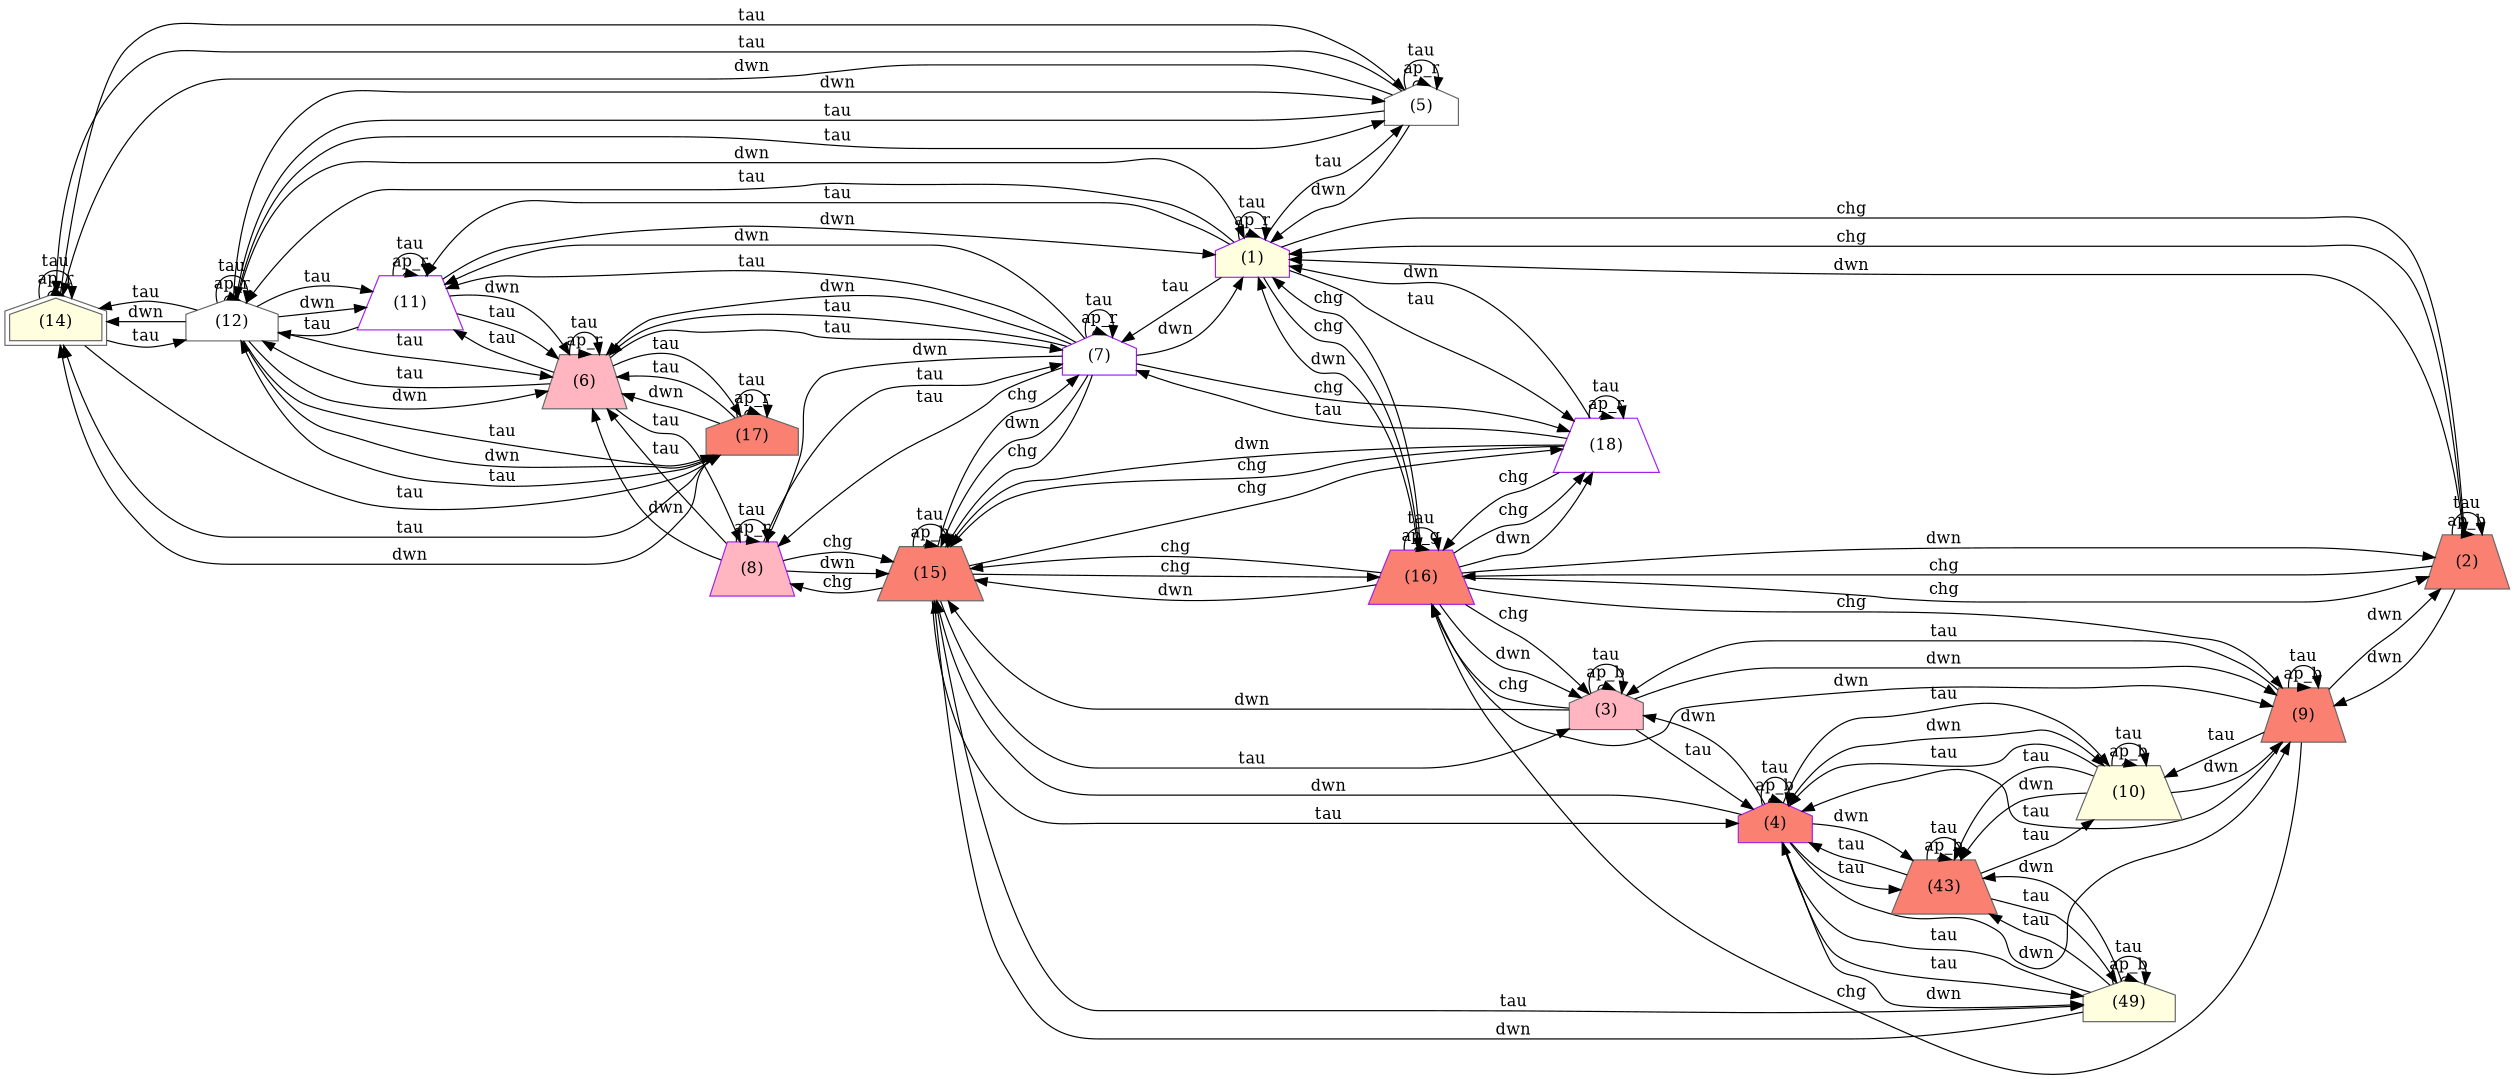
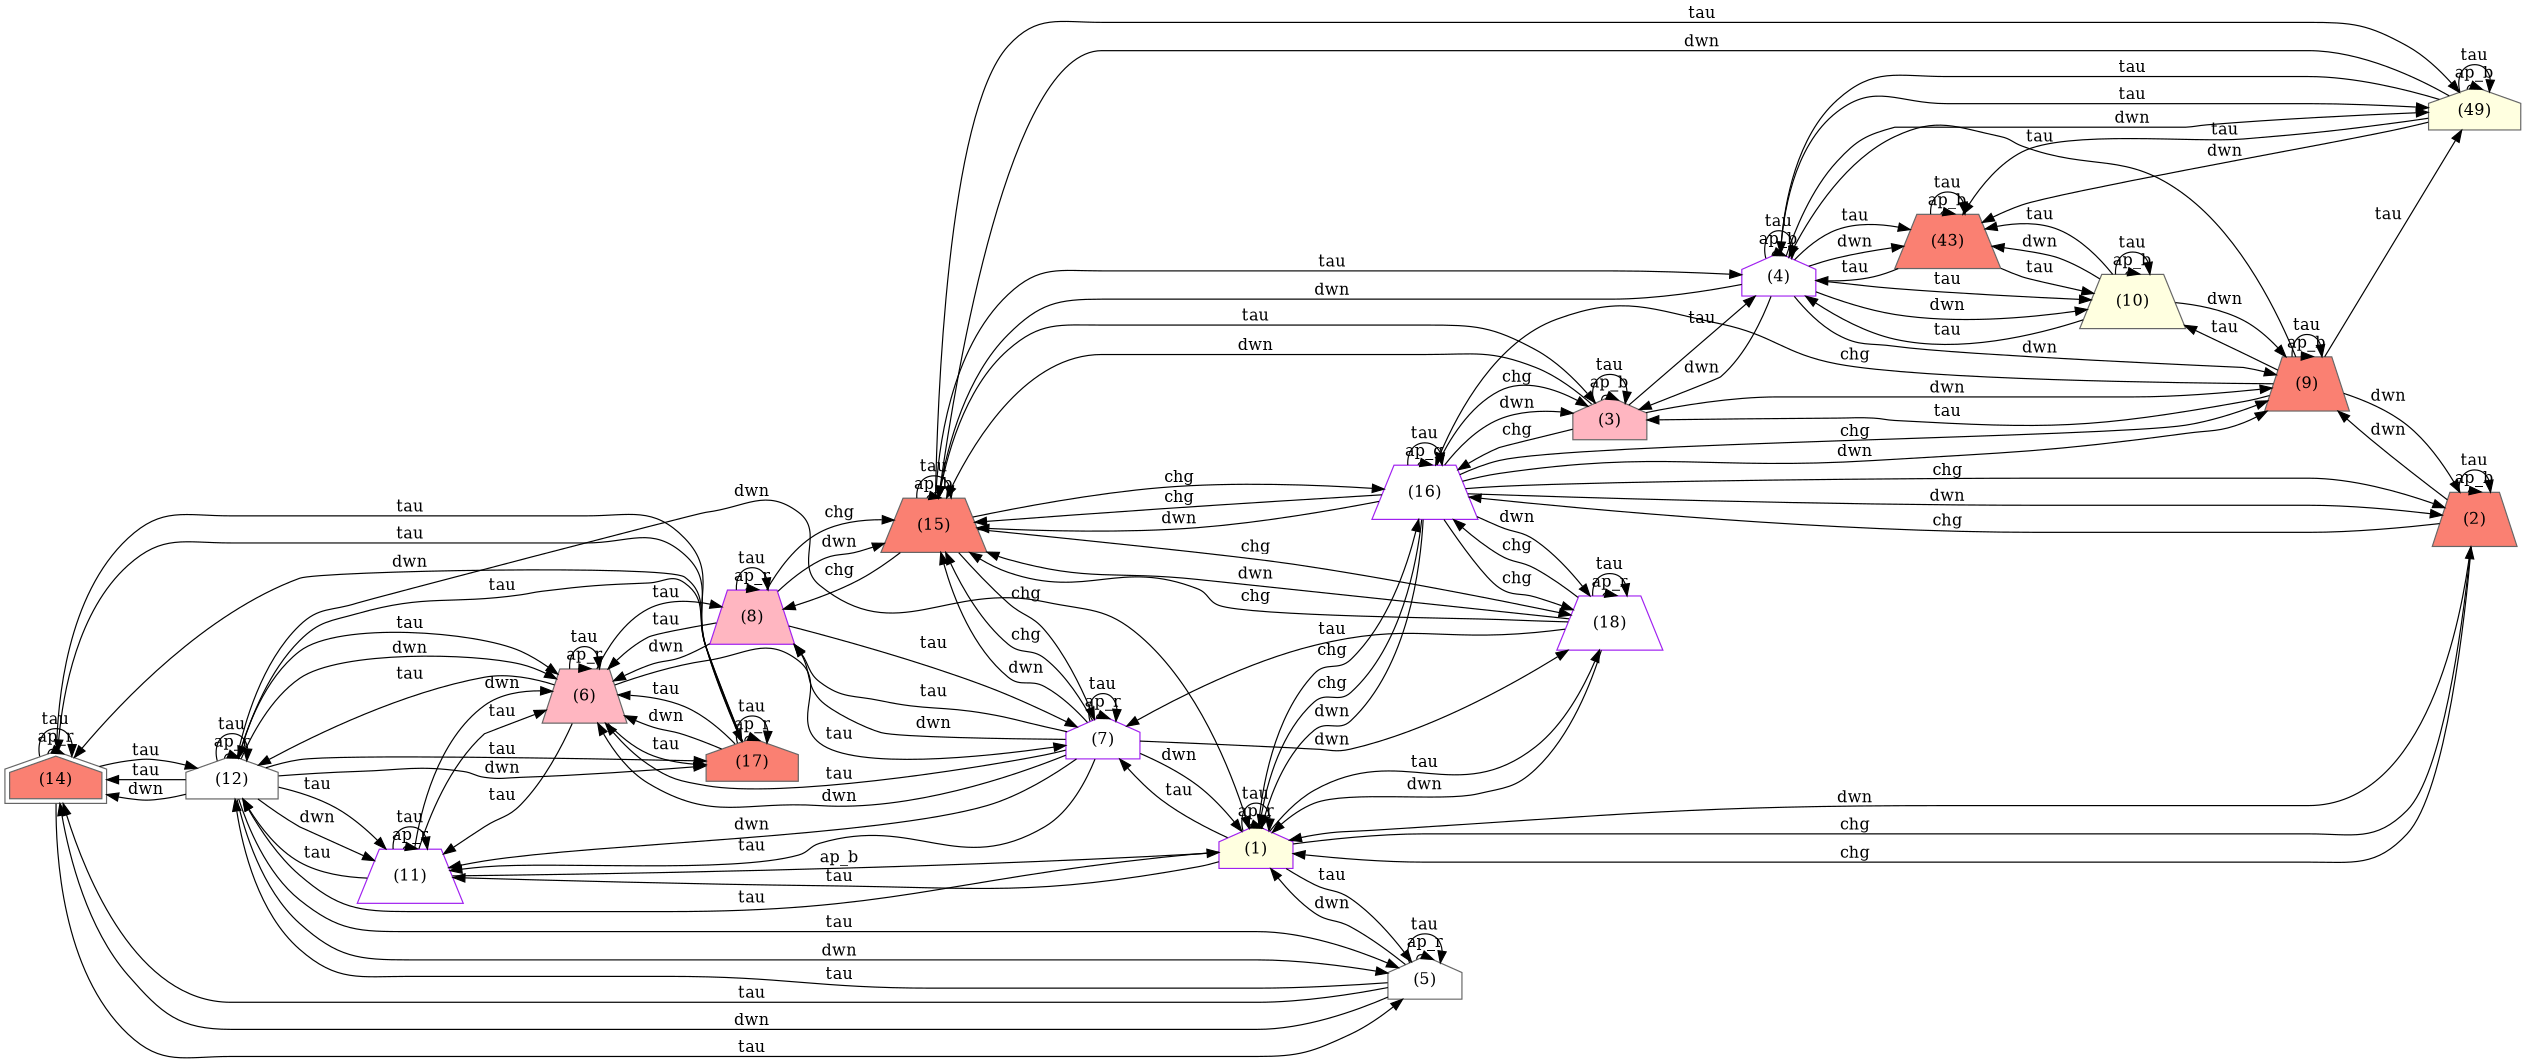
(838, 220) -> (840, 858)
(56, 322) -> (56, 780)
(1329, 388) -> (1333, 740)
(1421, 577) -> (1425, 492)
(1775, 823) -> (1779, 277)
(2061, 919) -> (2390, 249)
